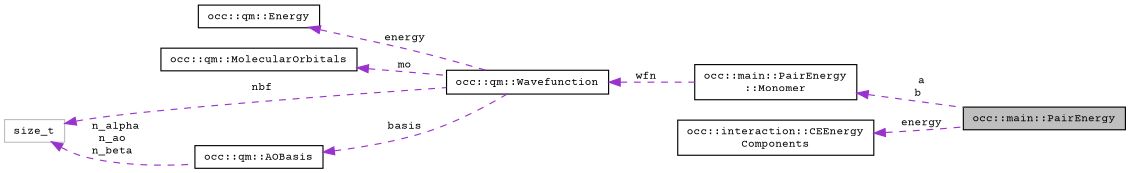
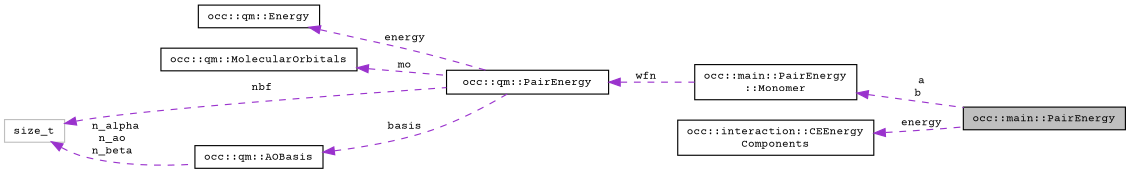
(528, 82) -> (528, 82)
